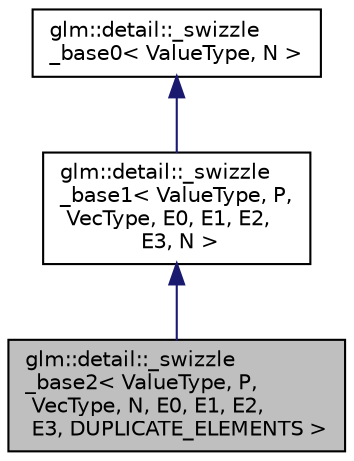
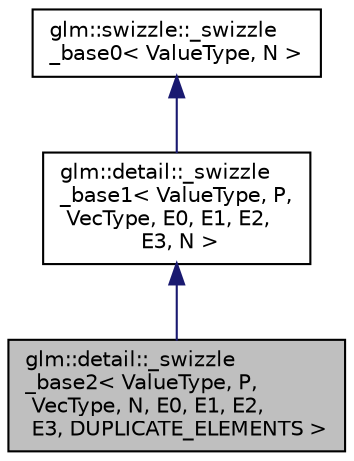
(177, 43) -> (177, 43)
